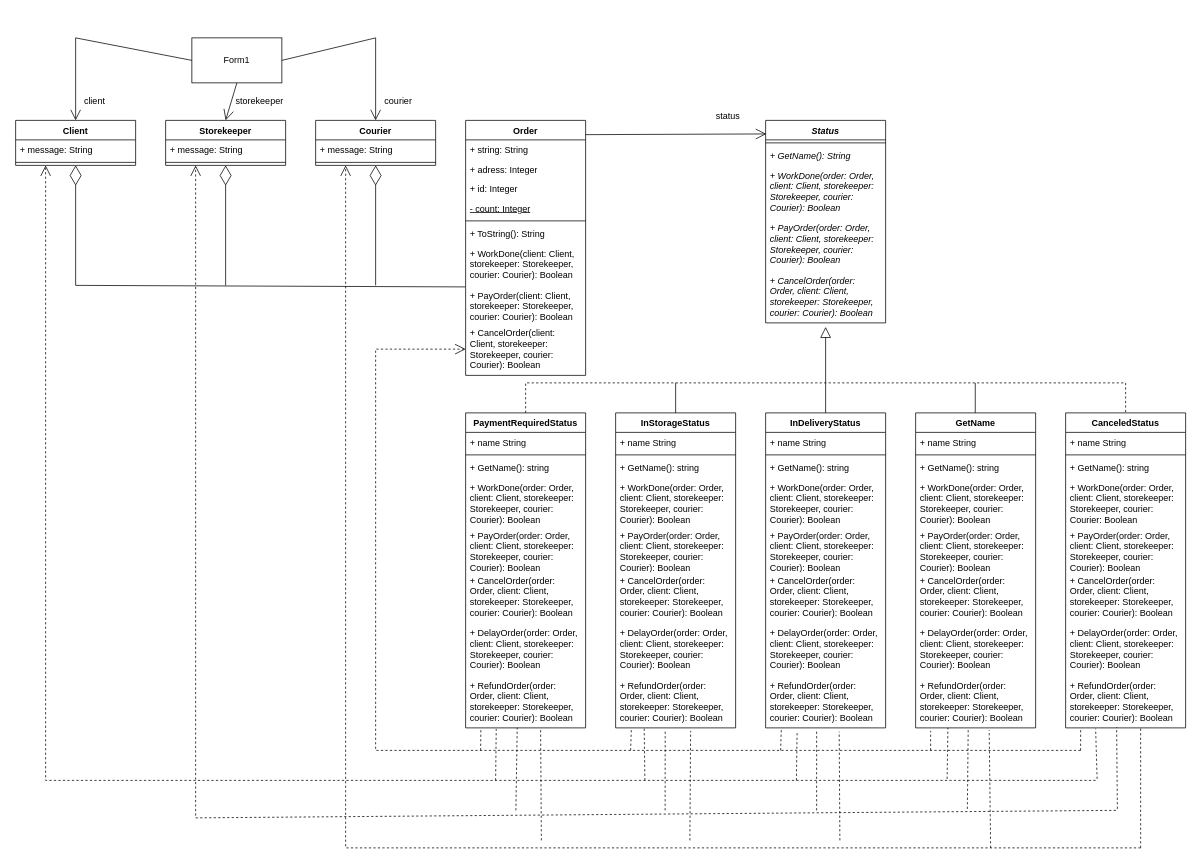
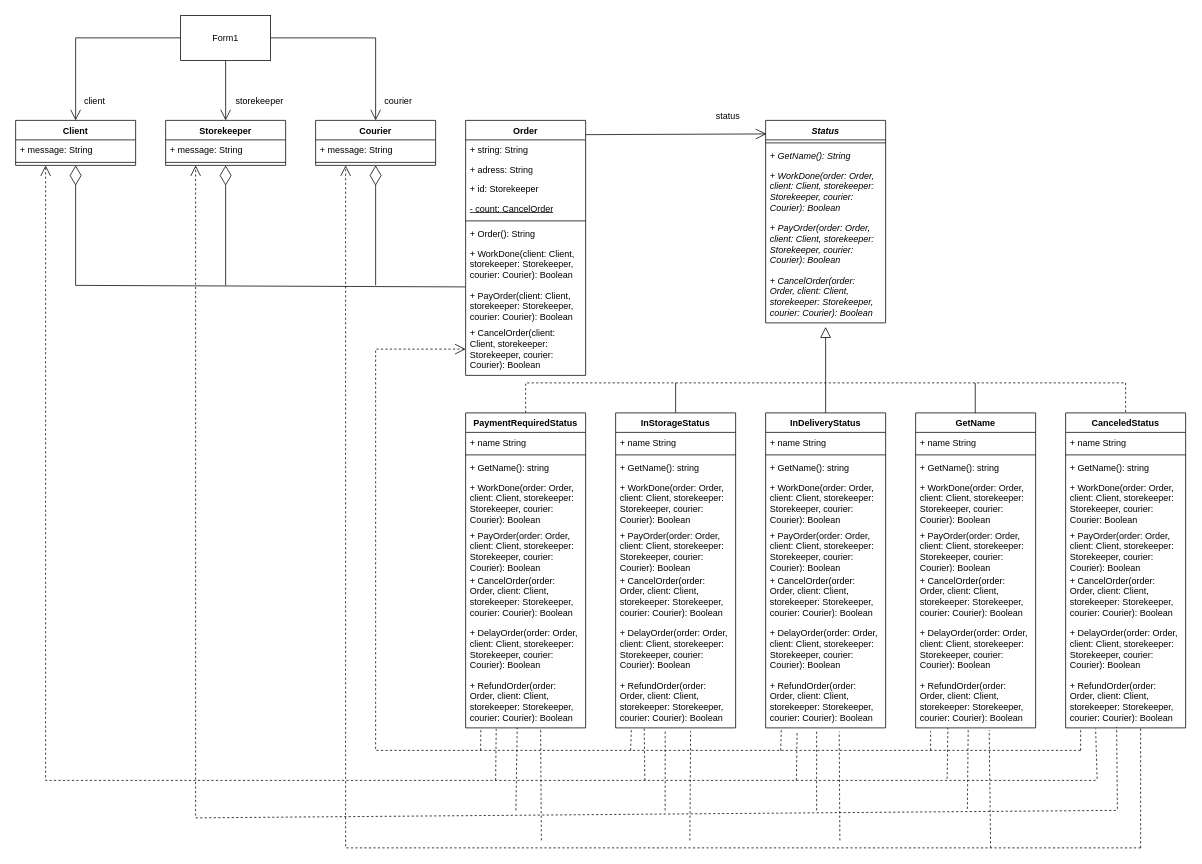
(237, 60) -> (225, 38)
(509, 170) -> (506, 170)
(498, 190) -> (508, 190)
(507, 209) -> (516, 209)
(514, 235) -> (508, 235)
